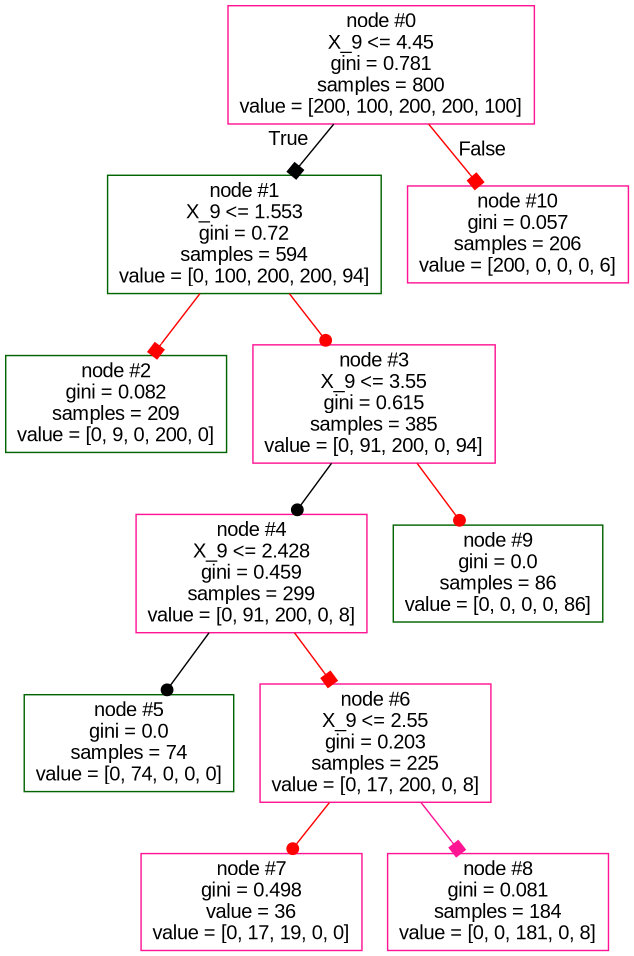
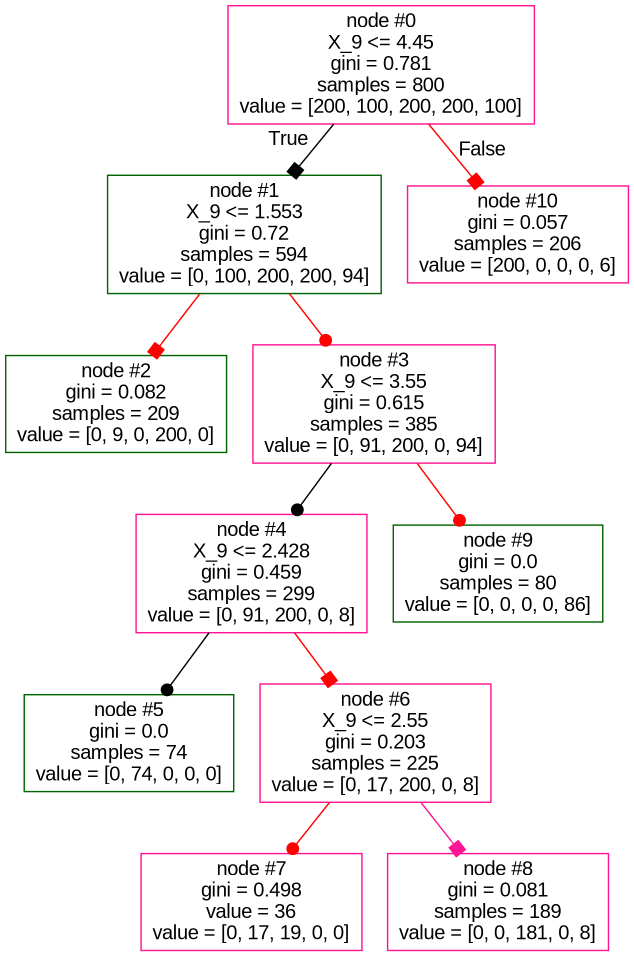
(498, 574) -> (498, 574)
(498, 902) -> (498, 902)
